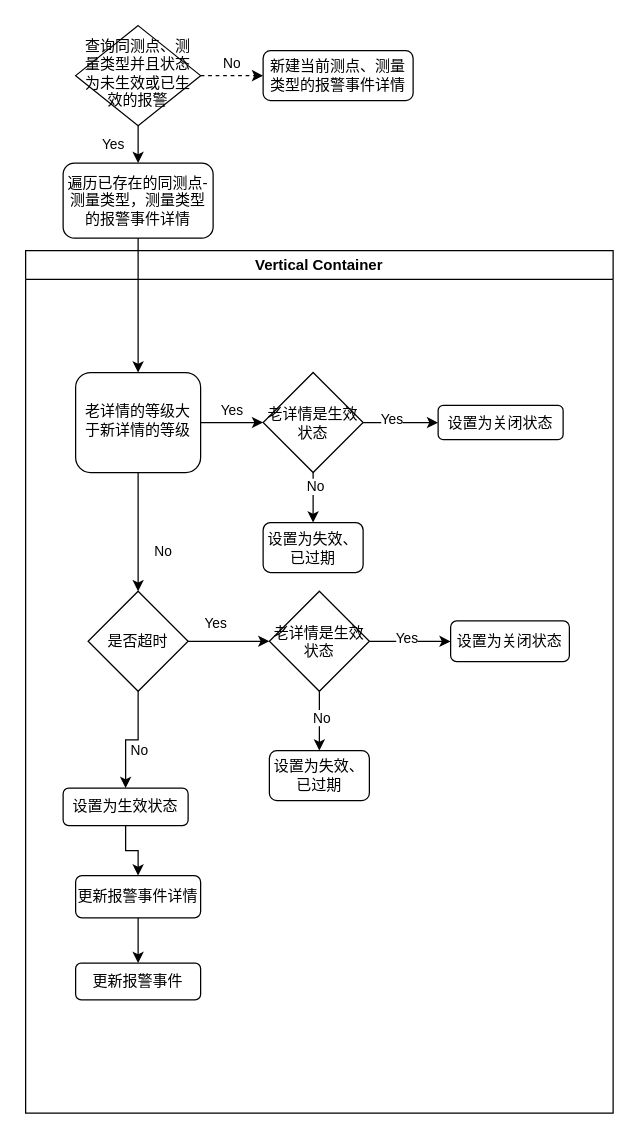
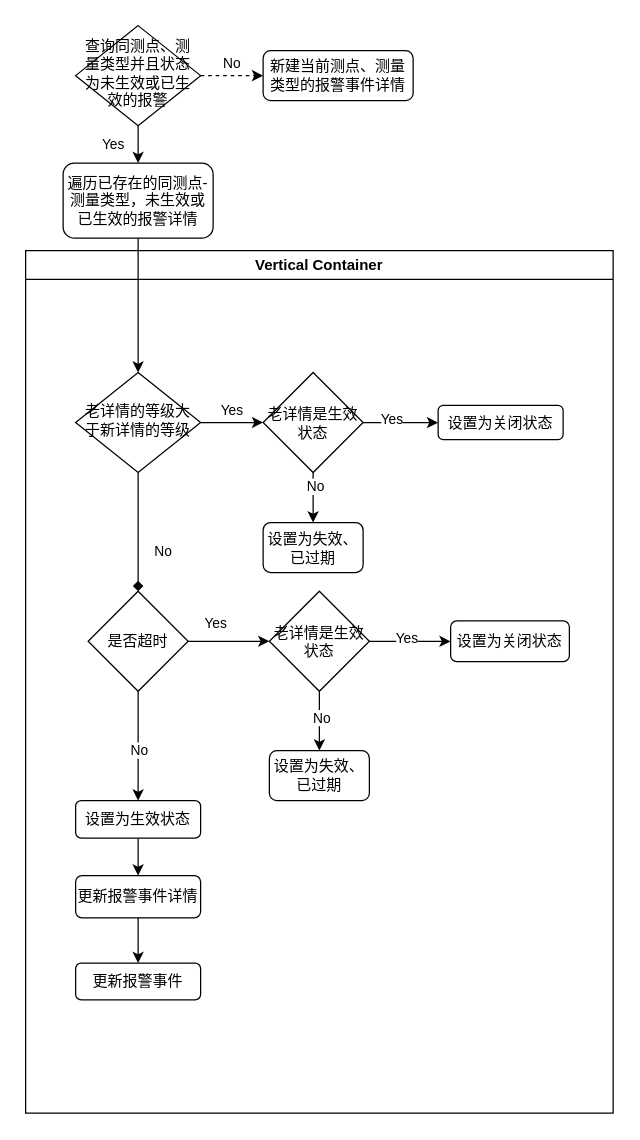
(138, 201) -> (138, 201)
(138, 423) -> (138, 423)
(138, 581) -> (138, 580)
(126, 807) -> (138, 819)
